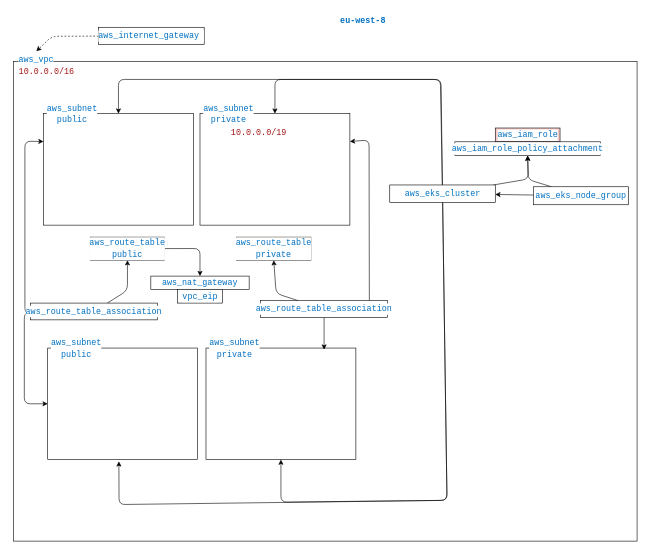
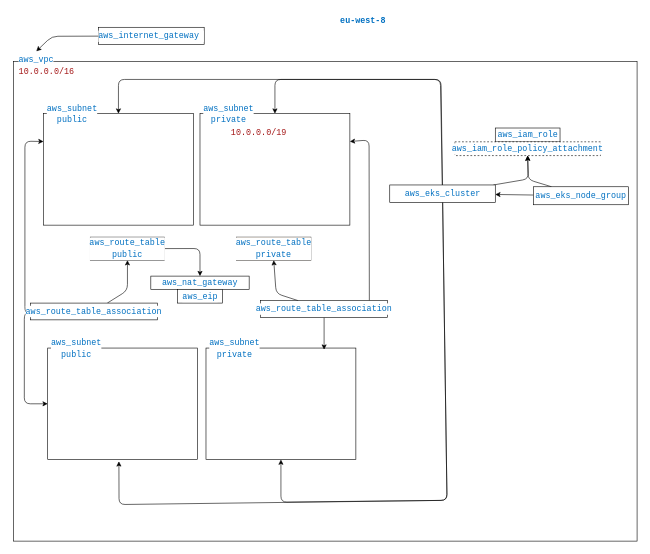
(68, 36) -> (68, 36)
(528, 135) -> (528, 135)
(528, 149) -> (528, 149)
(200, 297) -> (200, 297)
